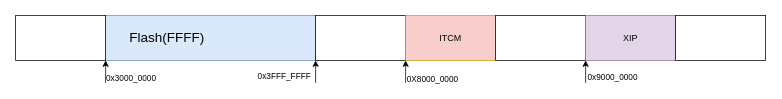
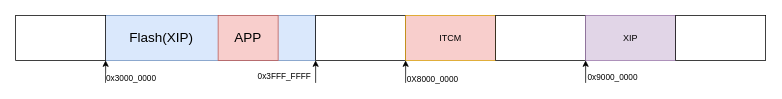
(147, 38) -> (143, 38)
none -> (248, 38)
